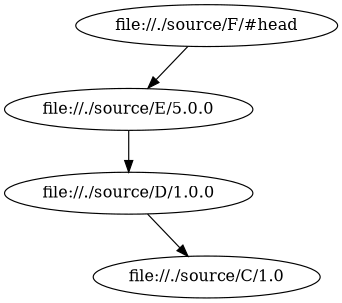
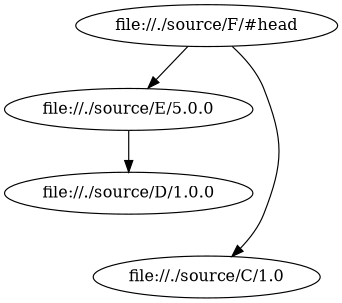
(164, 231) -> (279, 146)
